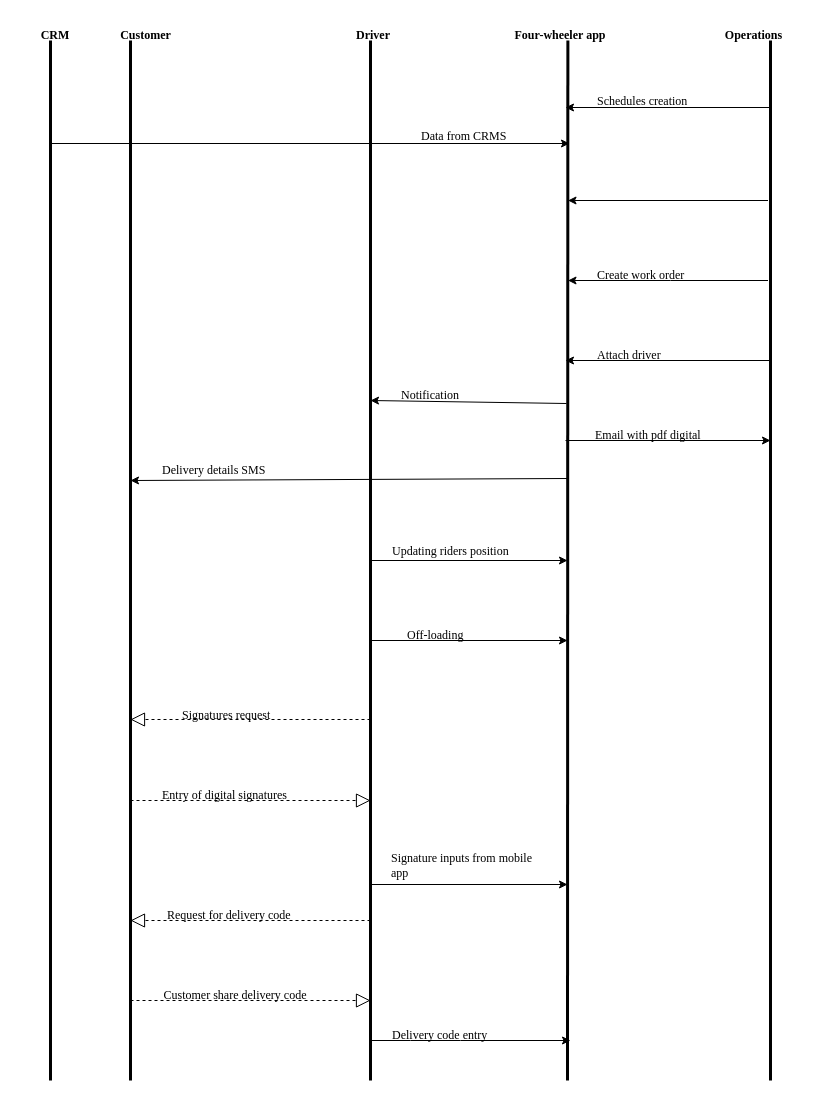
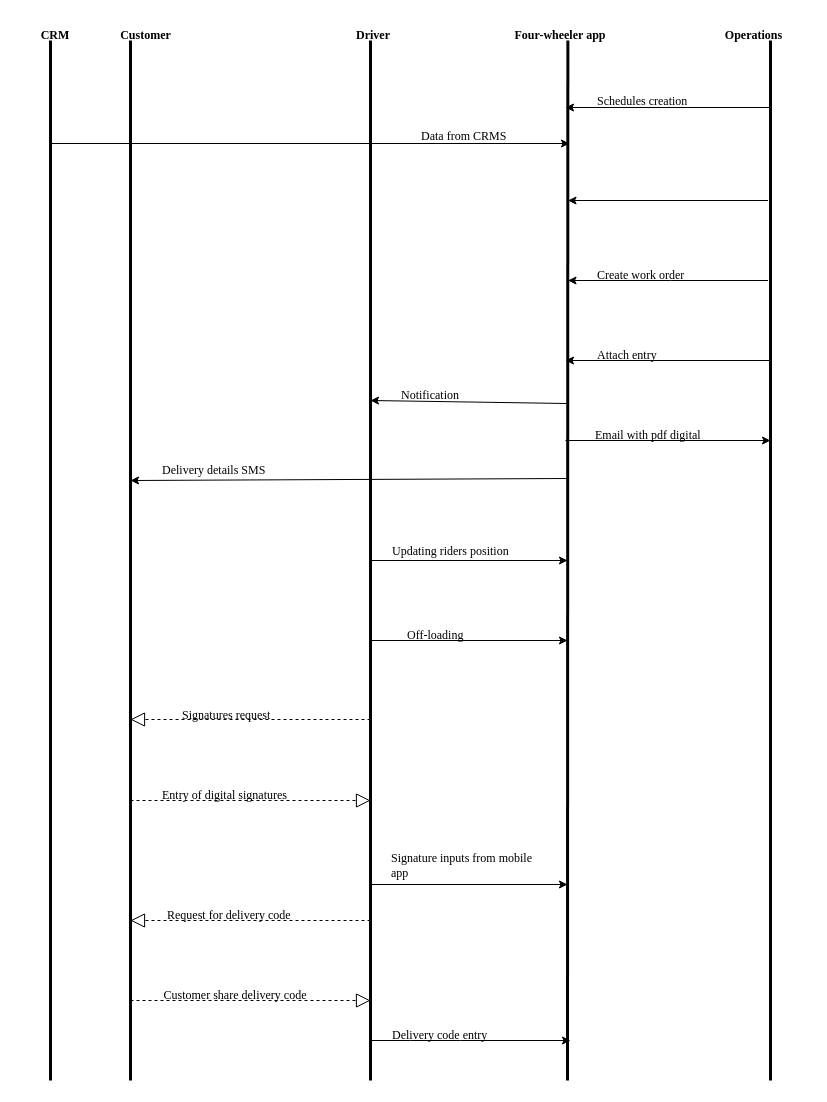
(638, 356) -> (636, 356)
